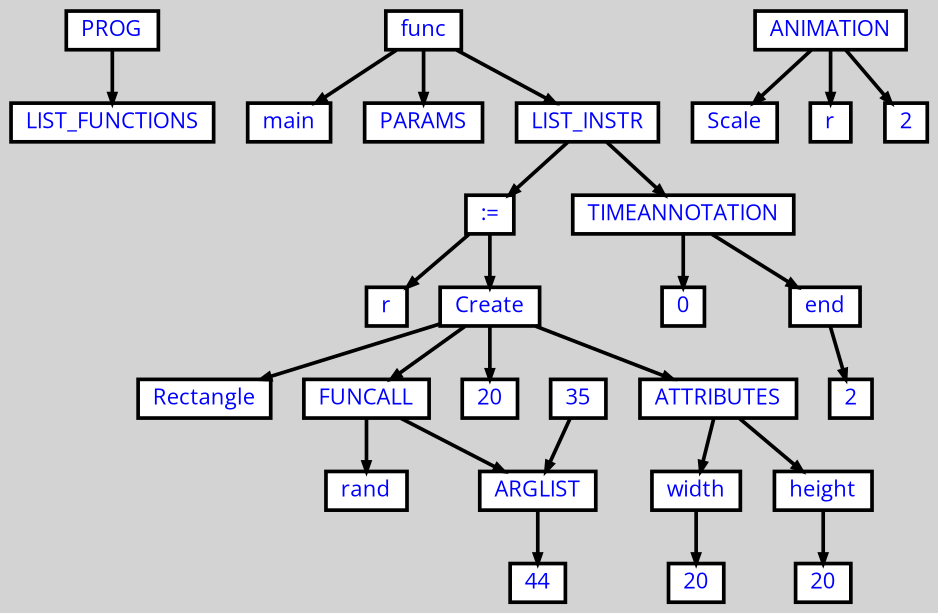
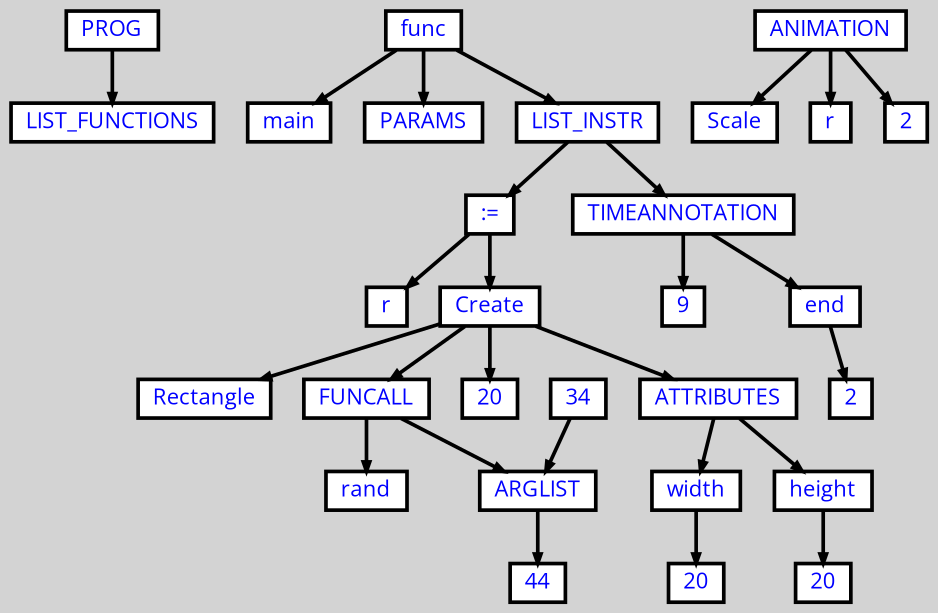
(683, 307) -> (683, 307)
(578, 399) -> (578, 399)
